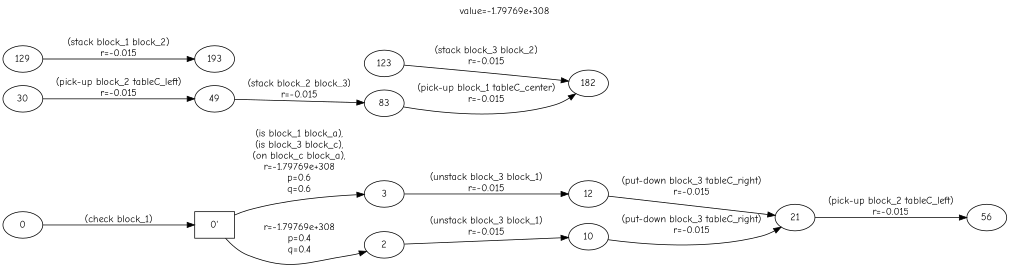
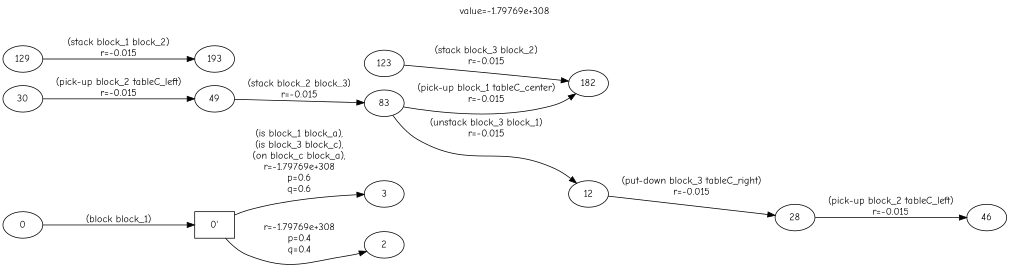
(483, 194) -> (478, 156)
(795, 218) -> (795, 218)
(987, 218) -> (987, 218)
(119, 219) -> (119, 219)
(589, 237) -> none
